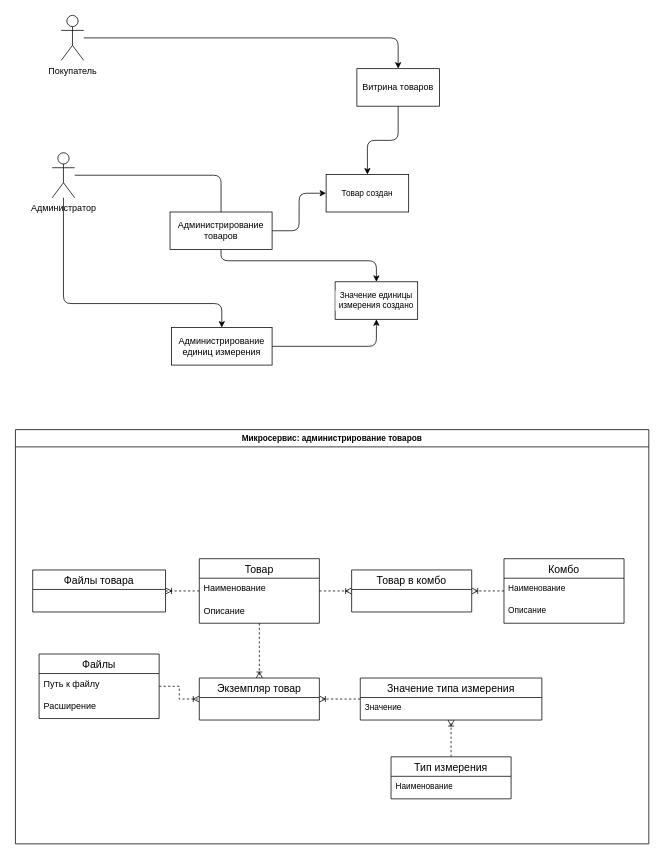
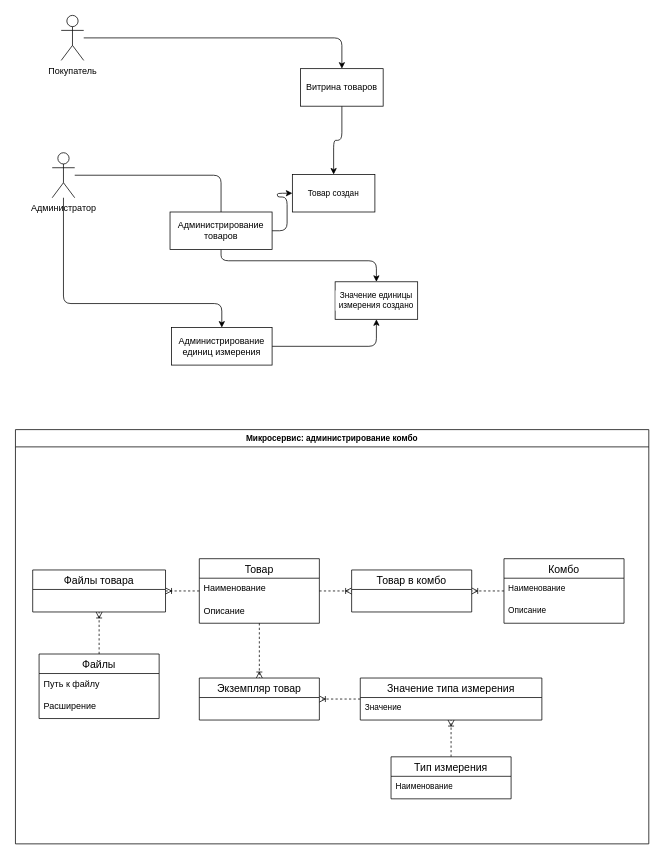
(398, 87) -> (342, 87)
(367, 193) -> (333, 193)
(332, 438) -> (332, 438)
(177, 686) -> (99, 634)
